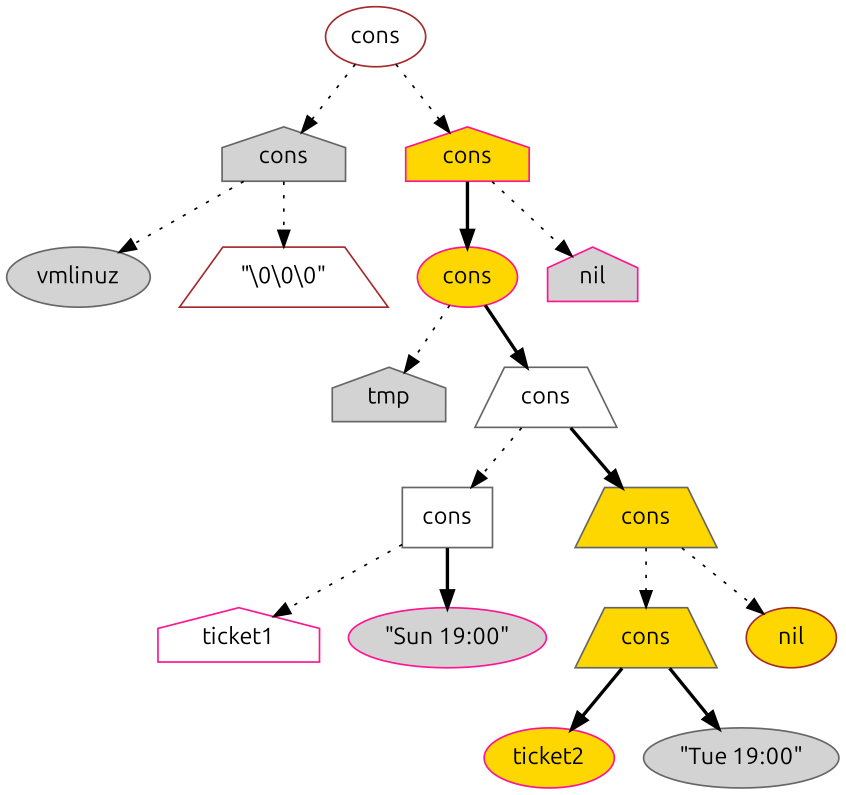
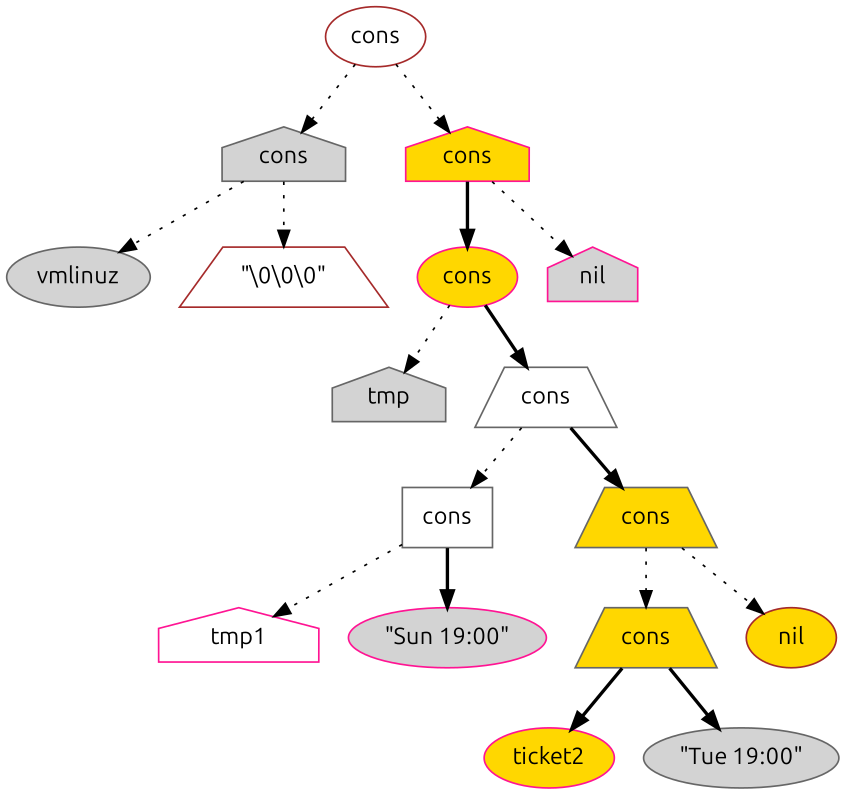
(239, 638) -> (239, 638)
